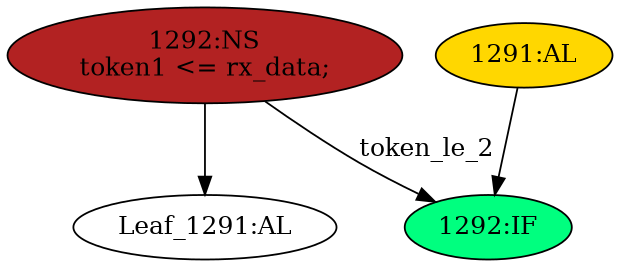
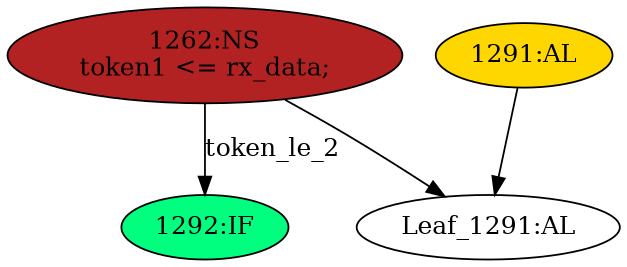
(205, 55) -> (205, 55)
(508, 133) -> (508, 133)
